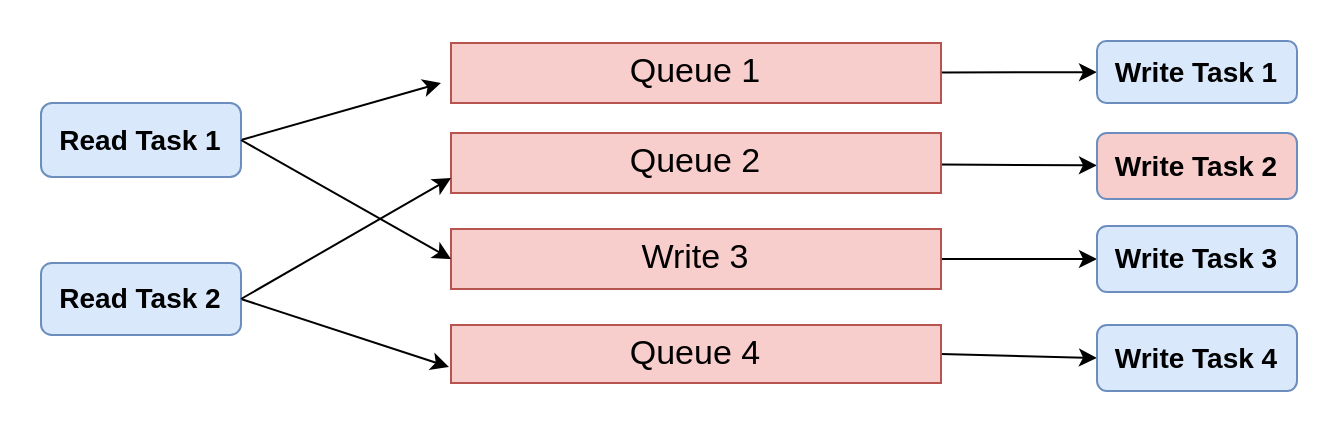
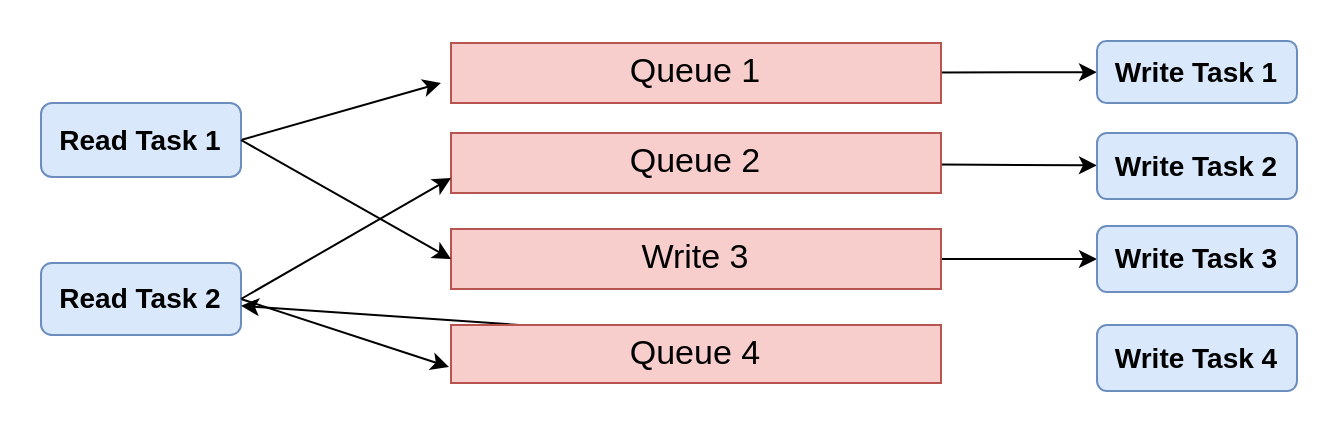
(1197, 166) -> (1197, 166)
(1012, 356) -> (396, 316)
